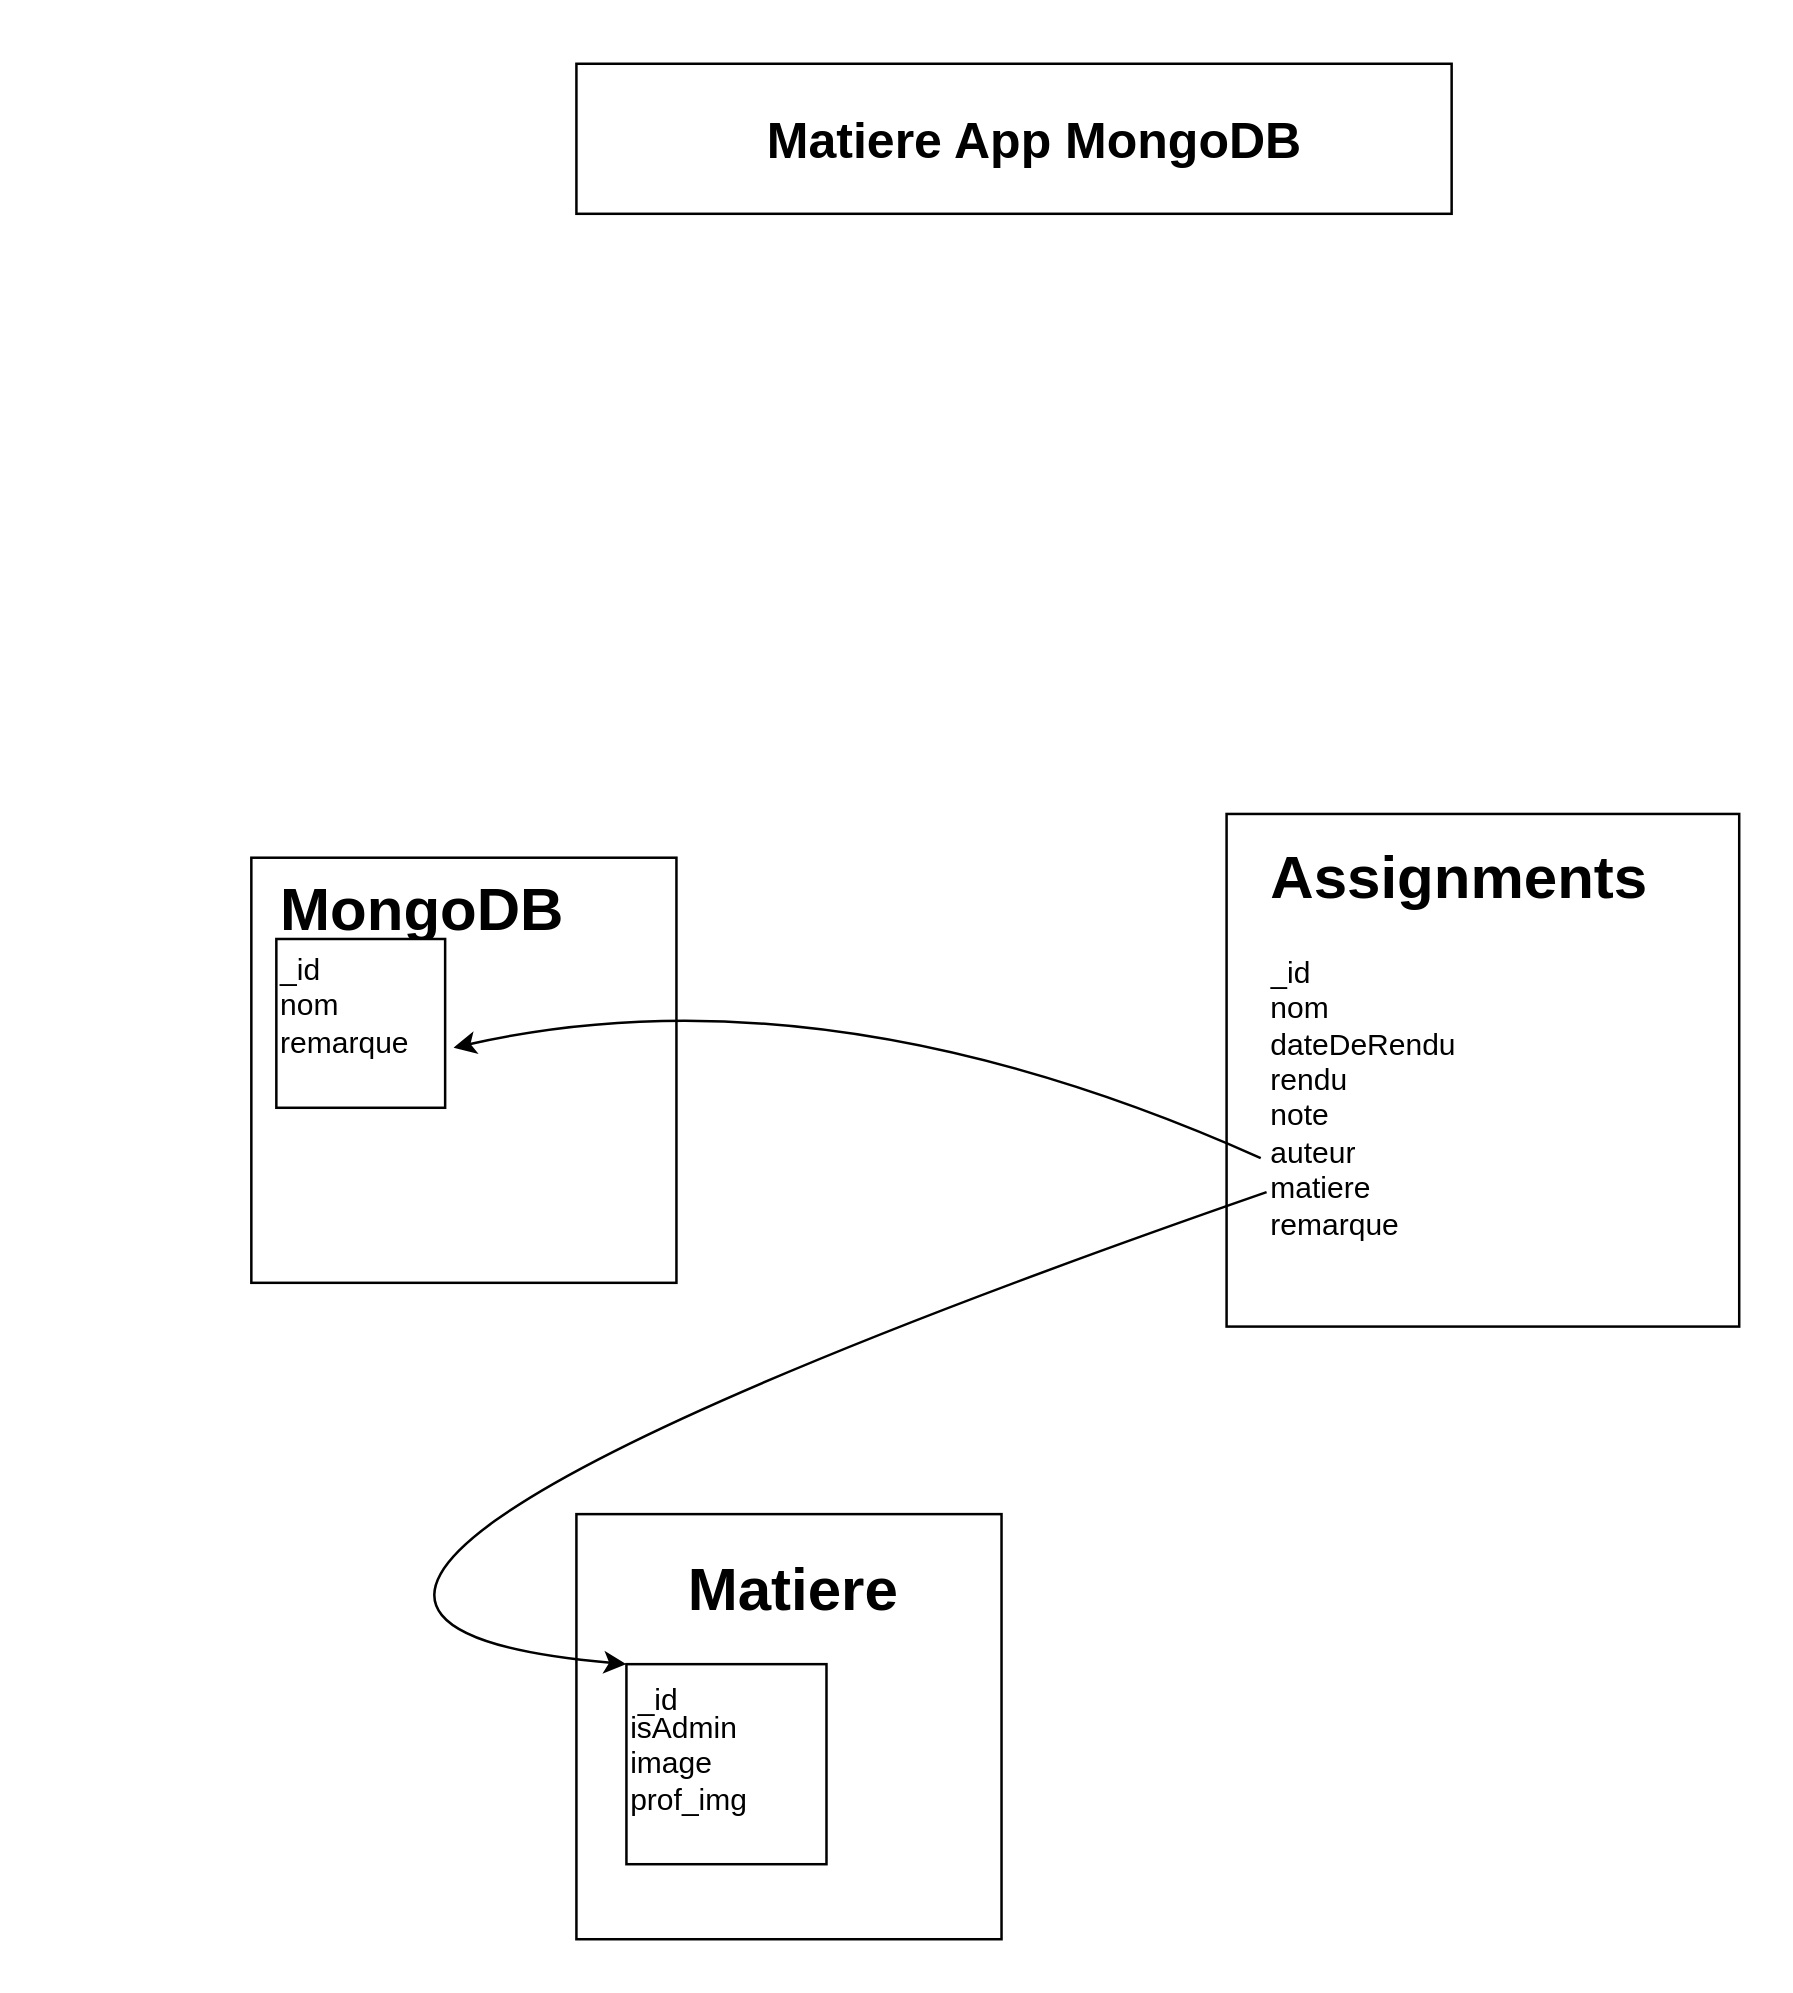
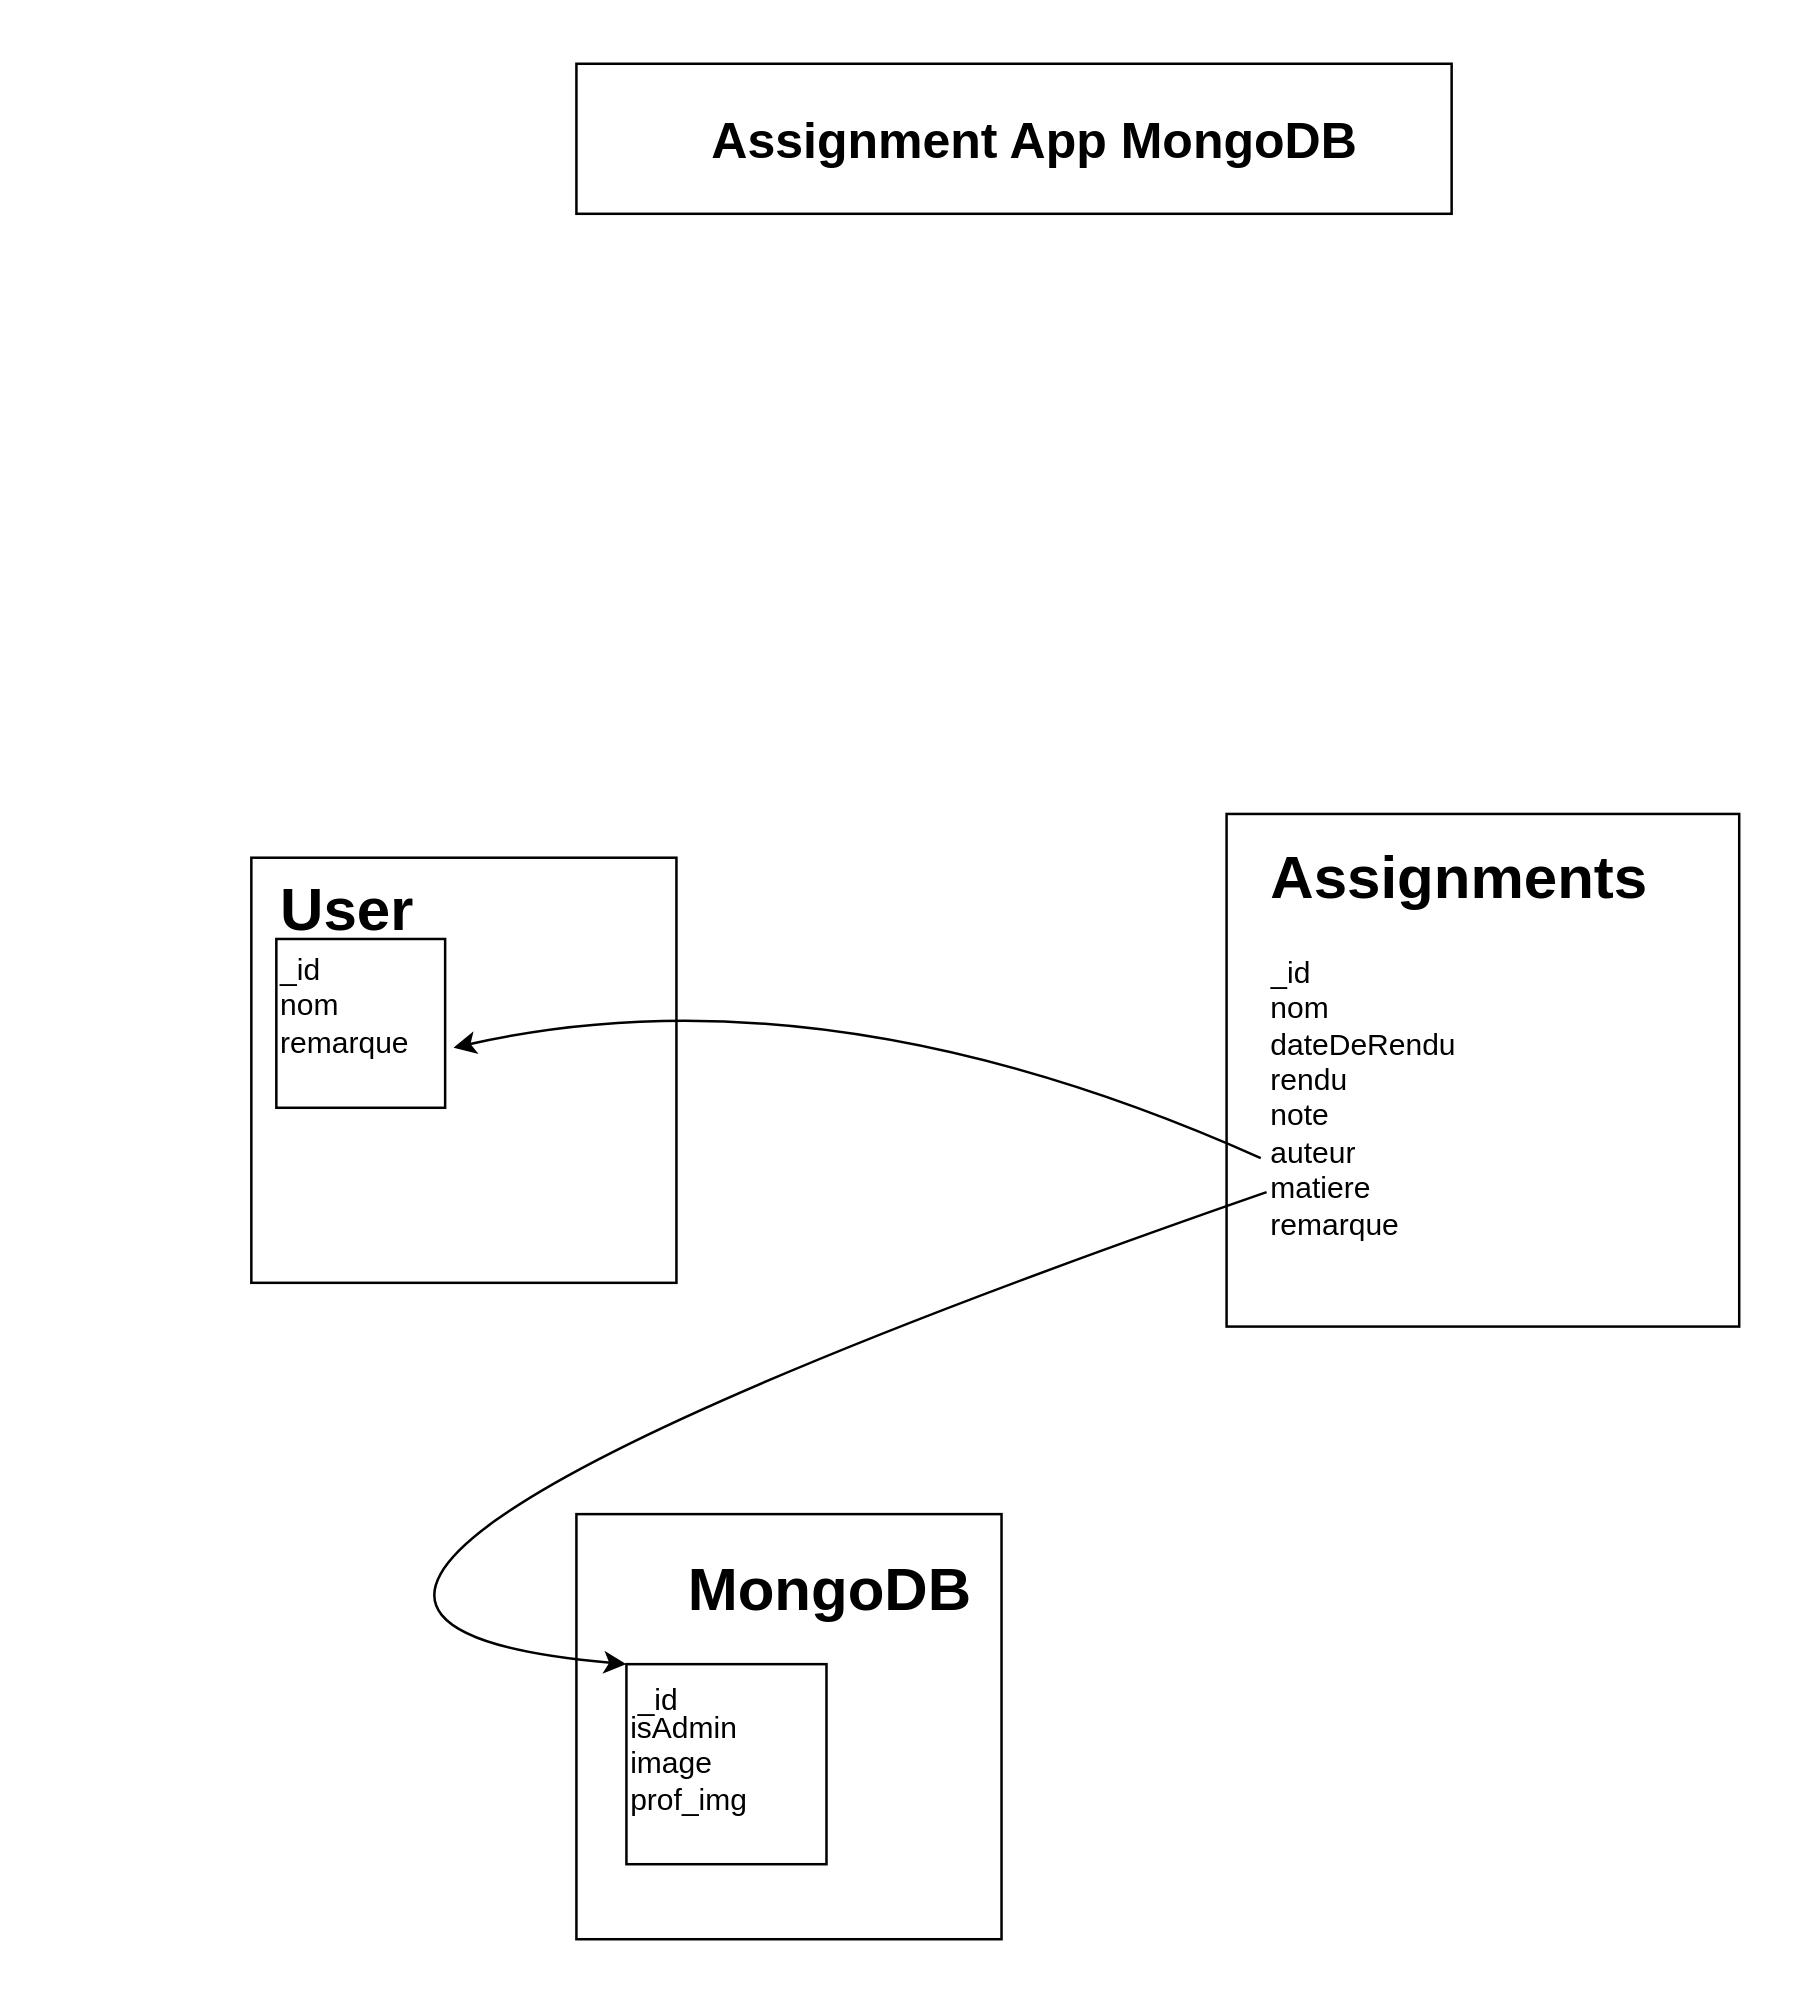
(1035, 139) -> (1035, 139)
(340, 894) -> (315, 894)
(744, 1592) -> (748, 1592)
